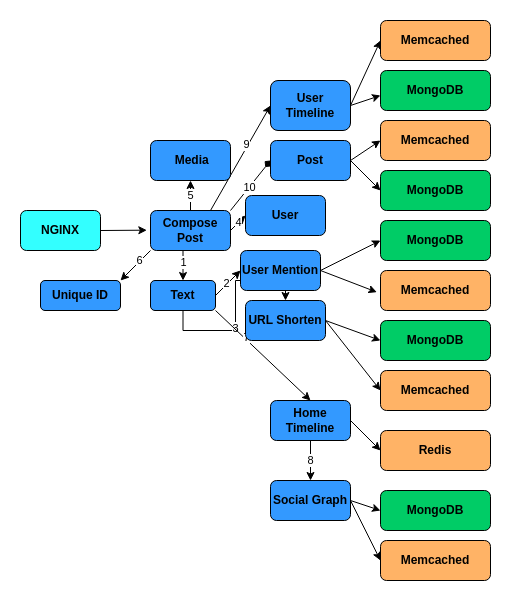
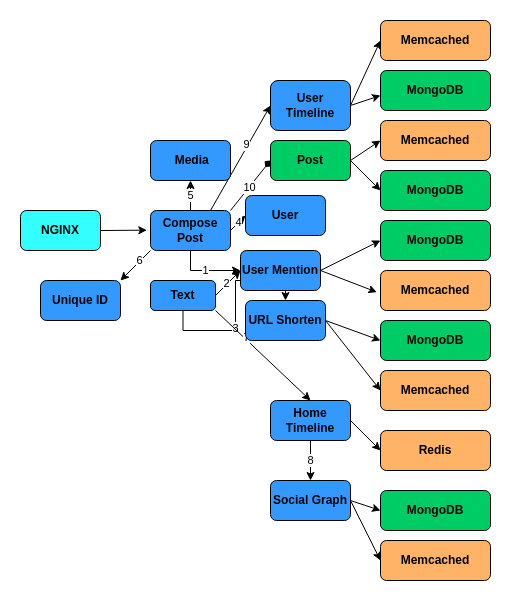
(311, 161) -> (311, 161)
(183, 259) -> (202, 271)
(81, 296) -> (81, 301)
